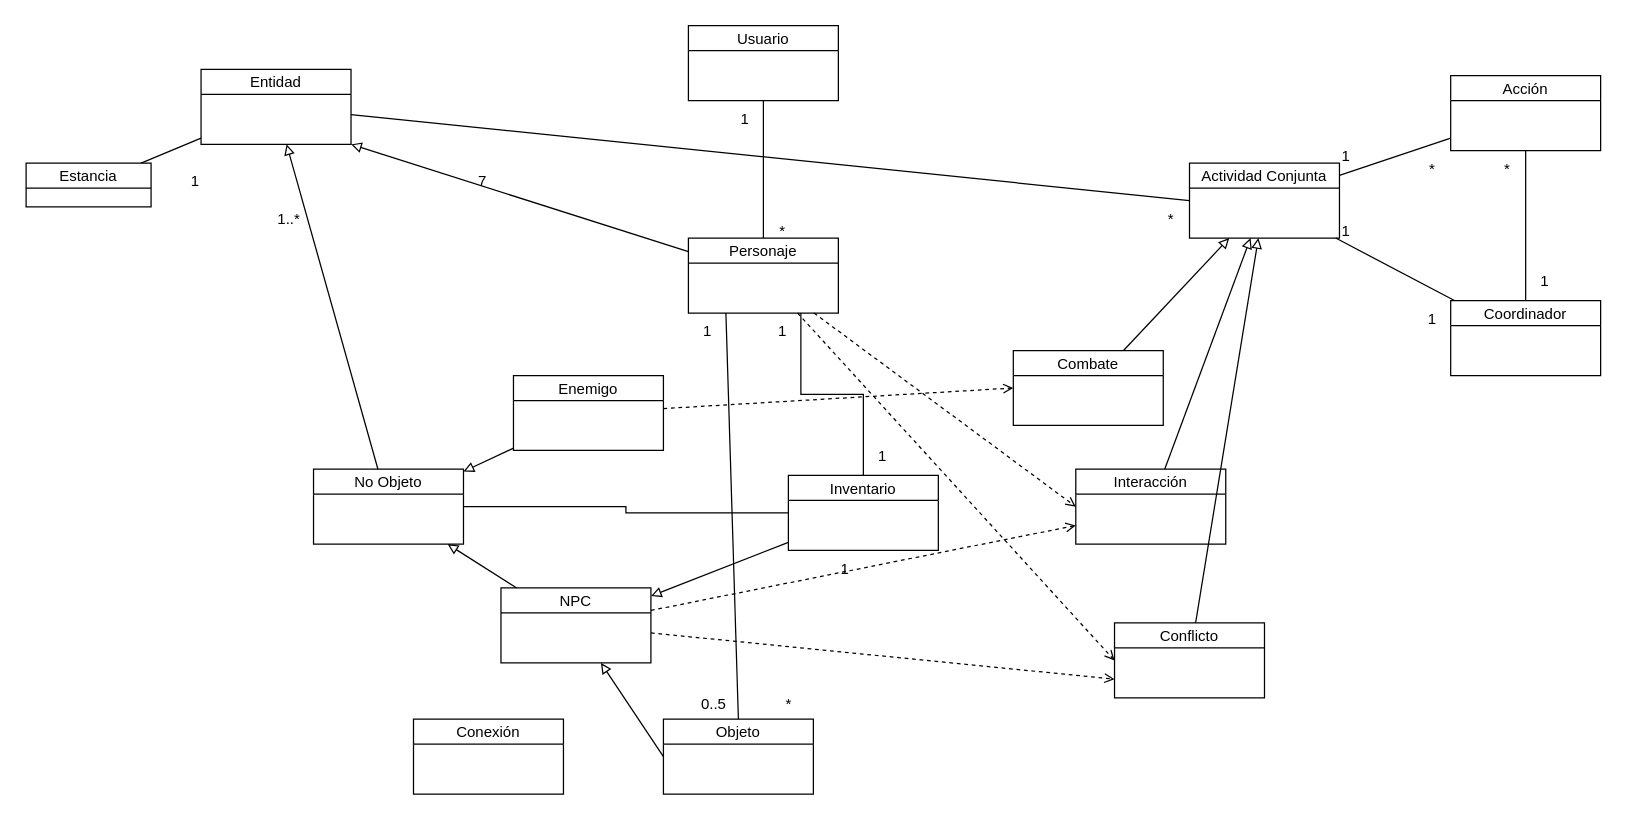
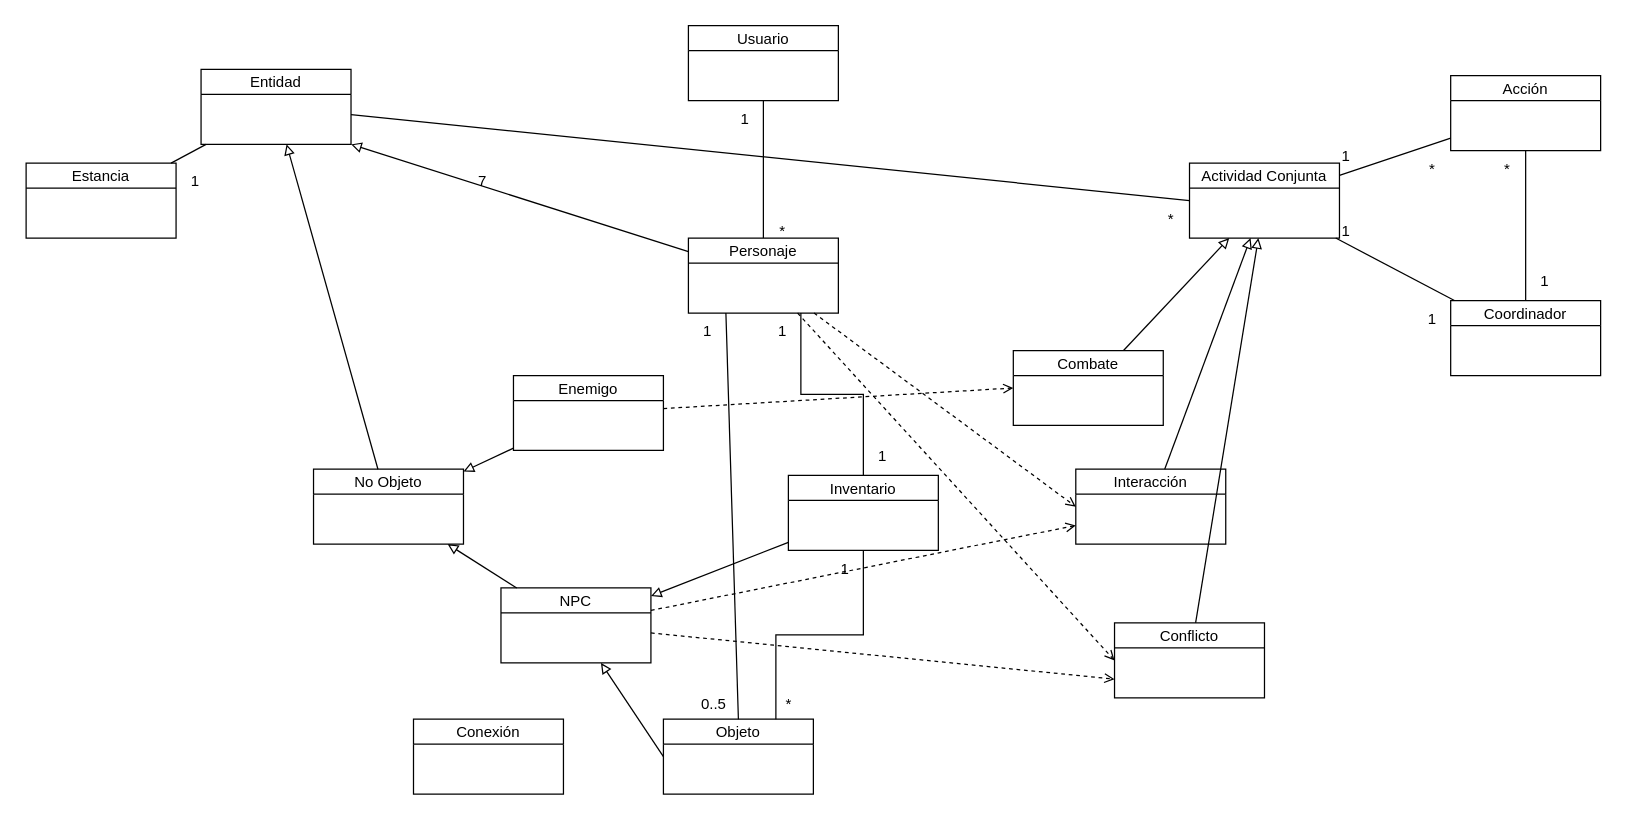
(88, 185) -> (101, 201)
(288, 219) -> none
(626, 510) -> (819, 635)
